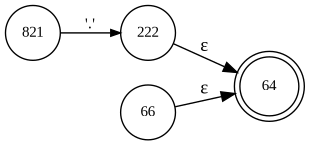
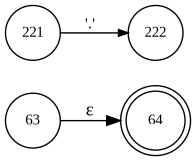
(33, 33) -> (33, 33)
(199, 55) -> none
(148, 112) -> (33, 121)
